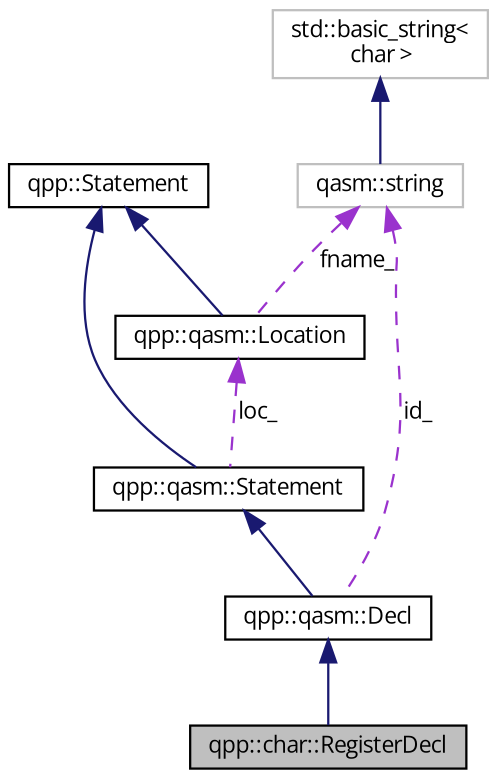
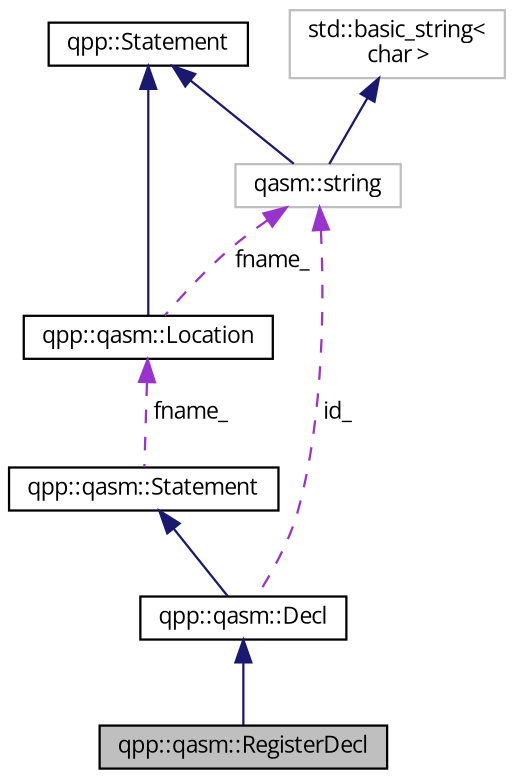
(99, 368) -> (242, 122)
(256, 413) -> (189, 413)
(328, 747) -> (243, 747)
